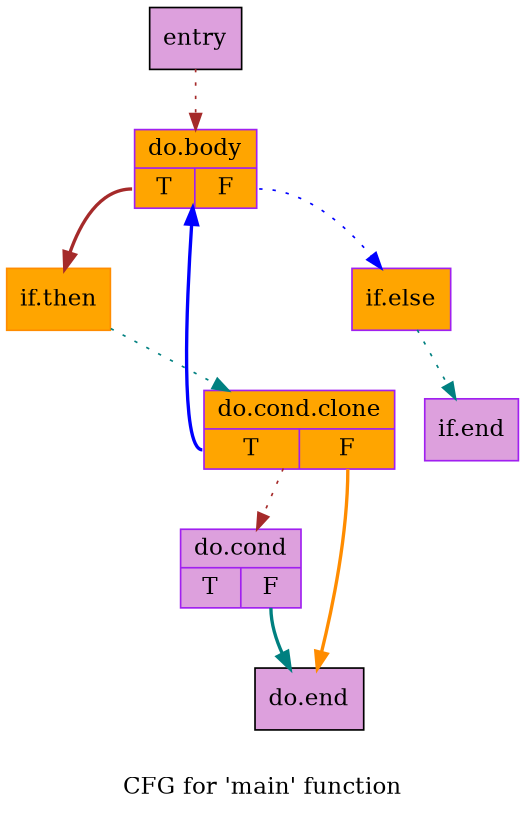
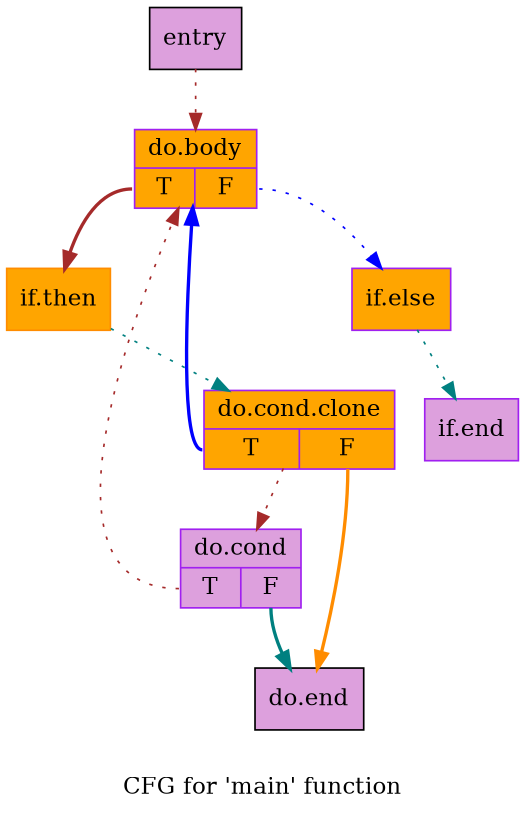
none -> (108, 423)
